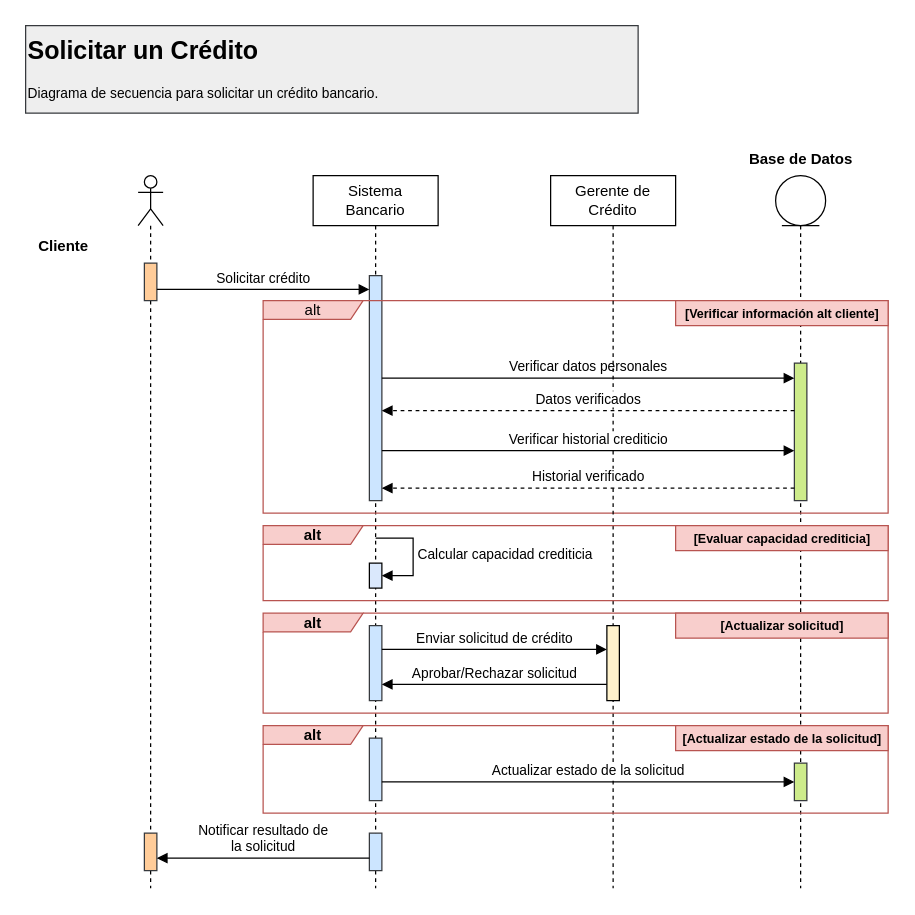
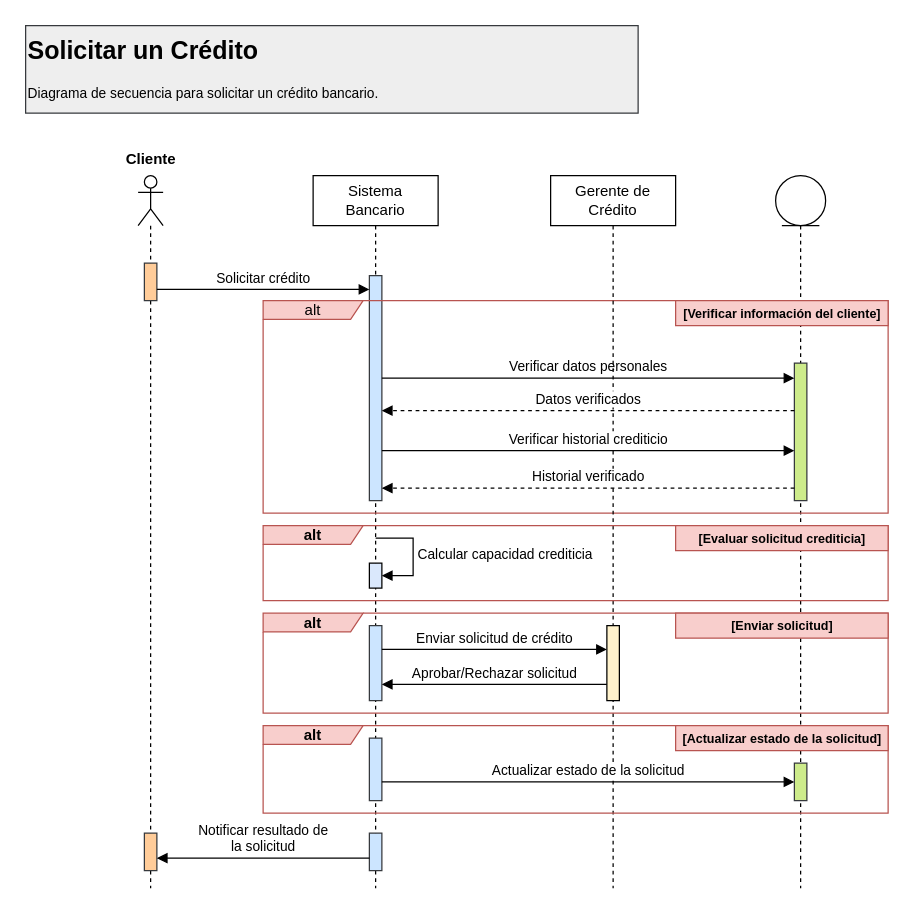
(801, 159) -> none
(63, 247) -> (151, 159)
(783, 313) -> (783, 313)
(783, 538) -> (783, 538)
(783, 626) -> (783, 626)
